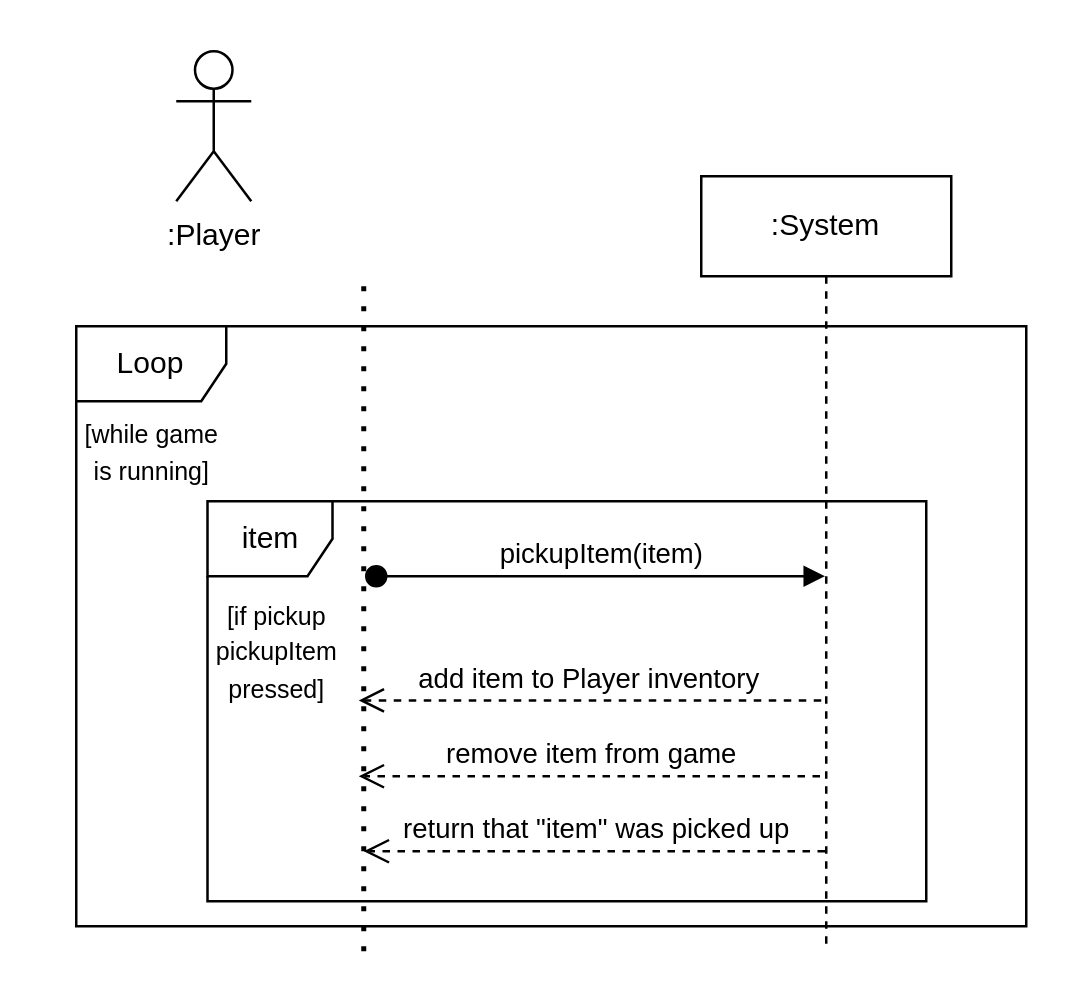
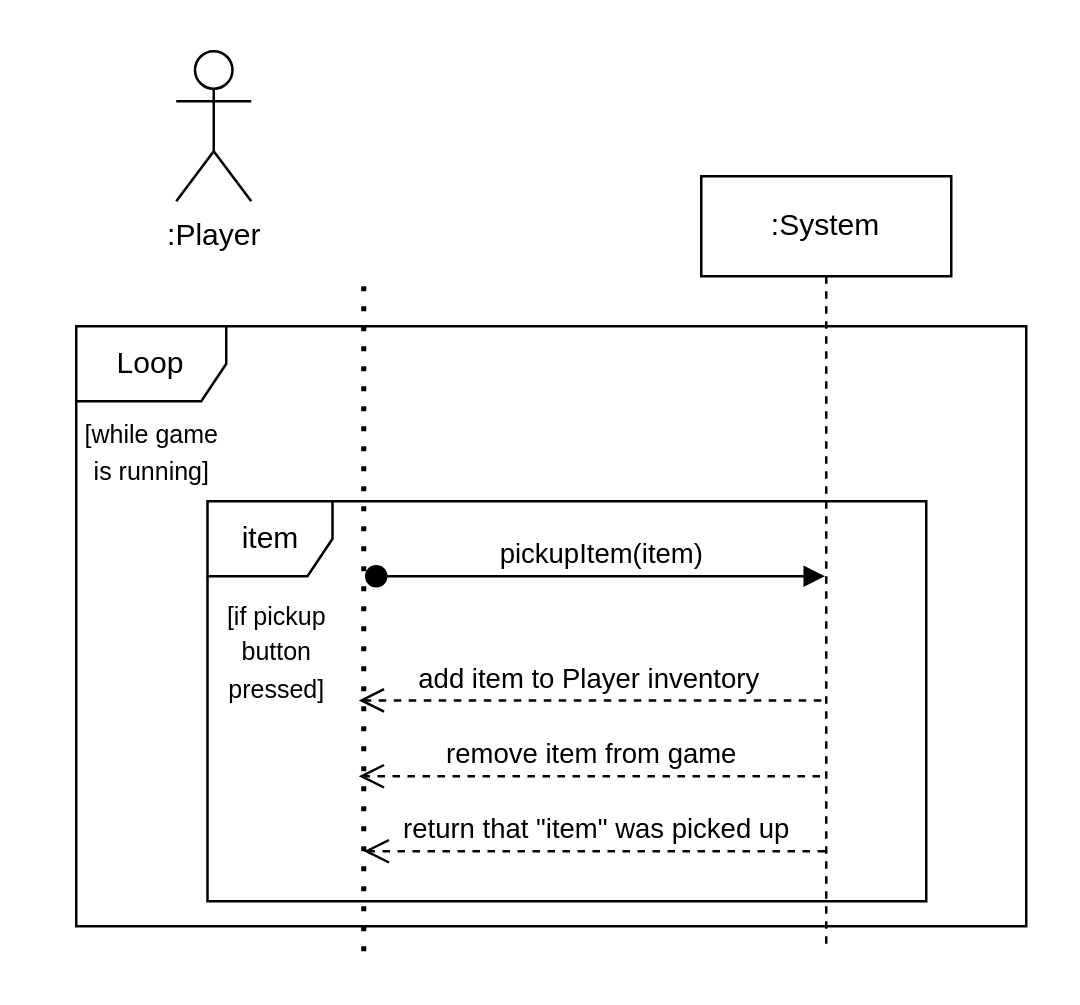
(278, 651) -> (278, 651)
